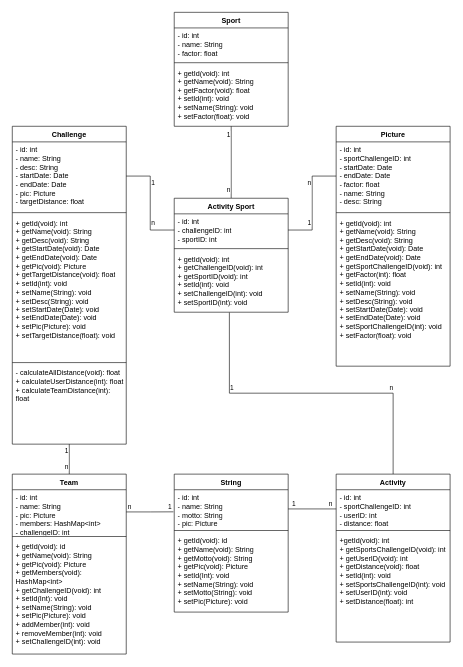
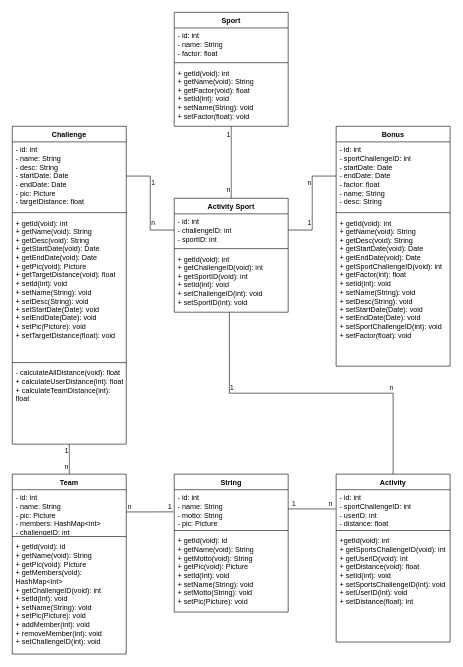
(393, 135) -> (393, 135)
